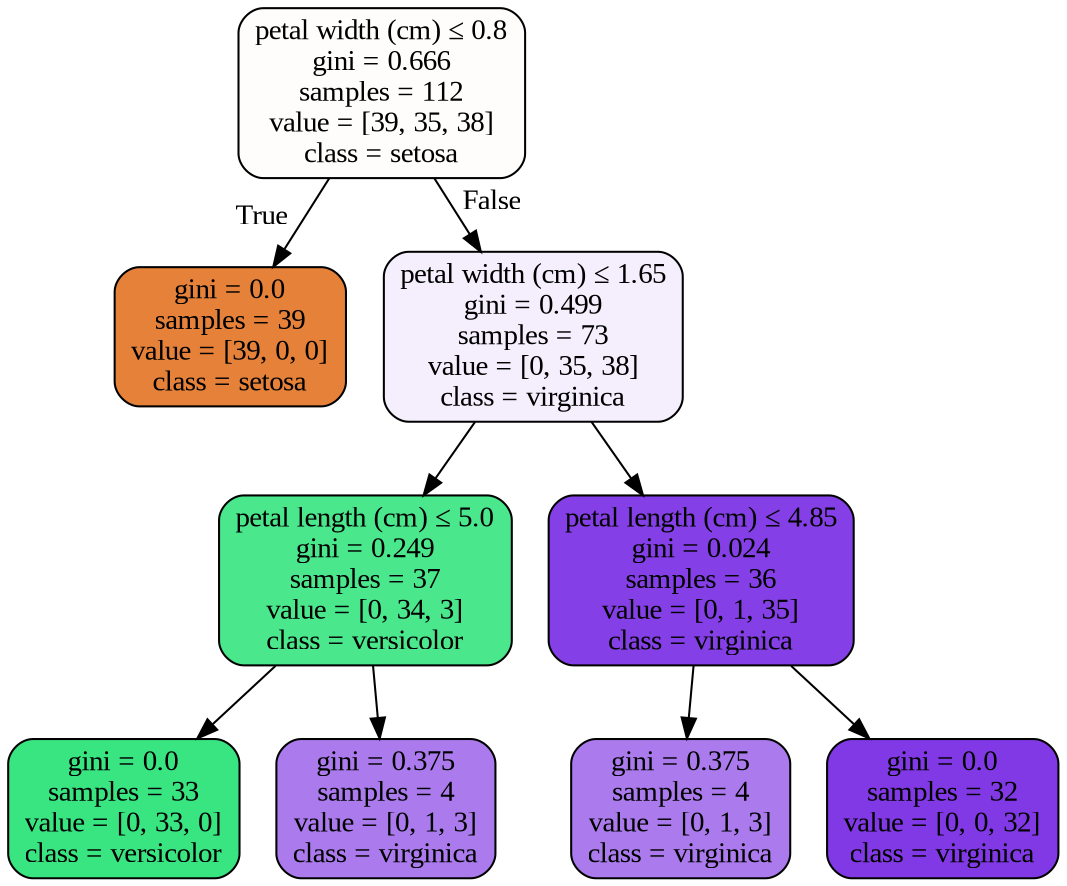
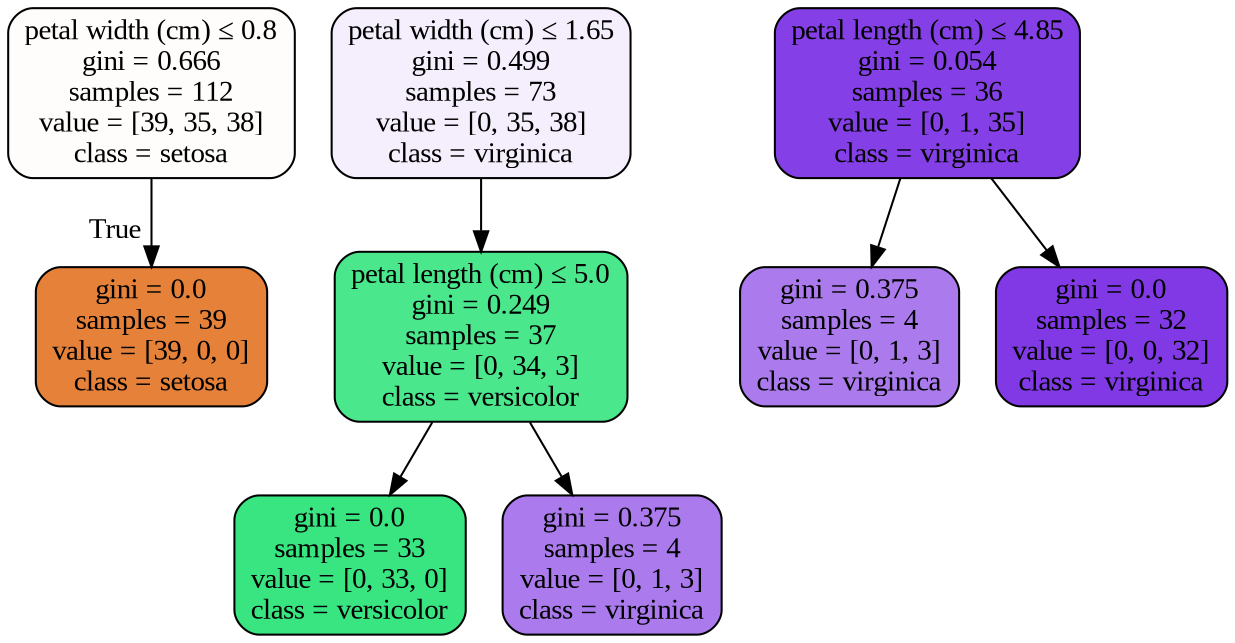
(452, 206) -> none
(611, 450) -> none
(701, 549) -> (927, 61)
